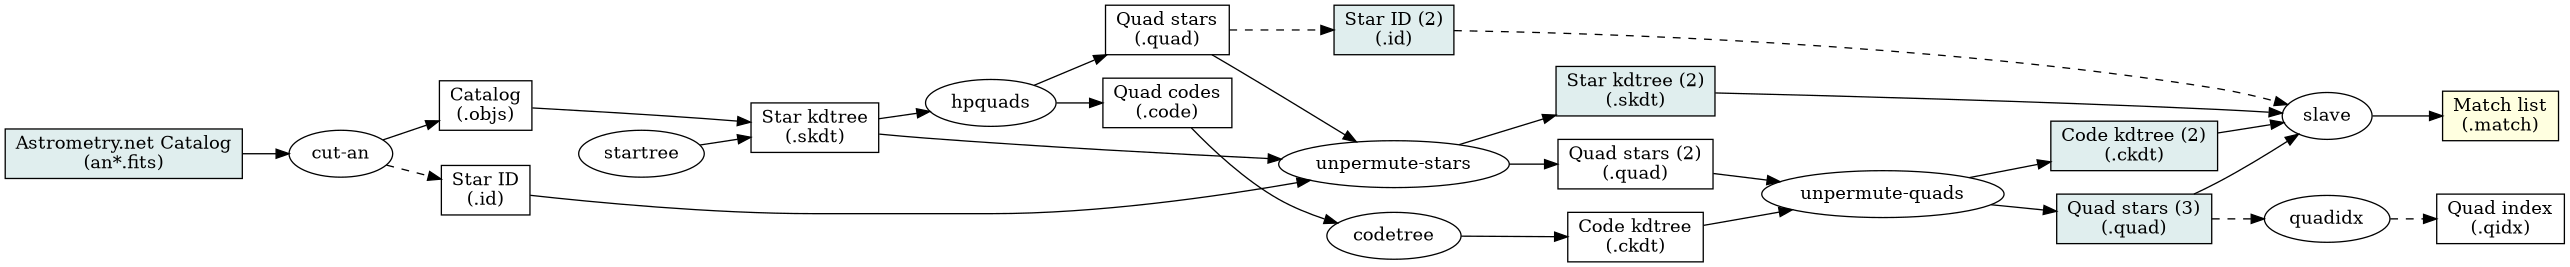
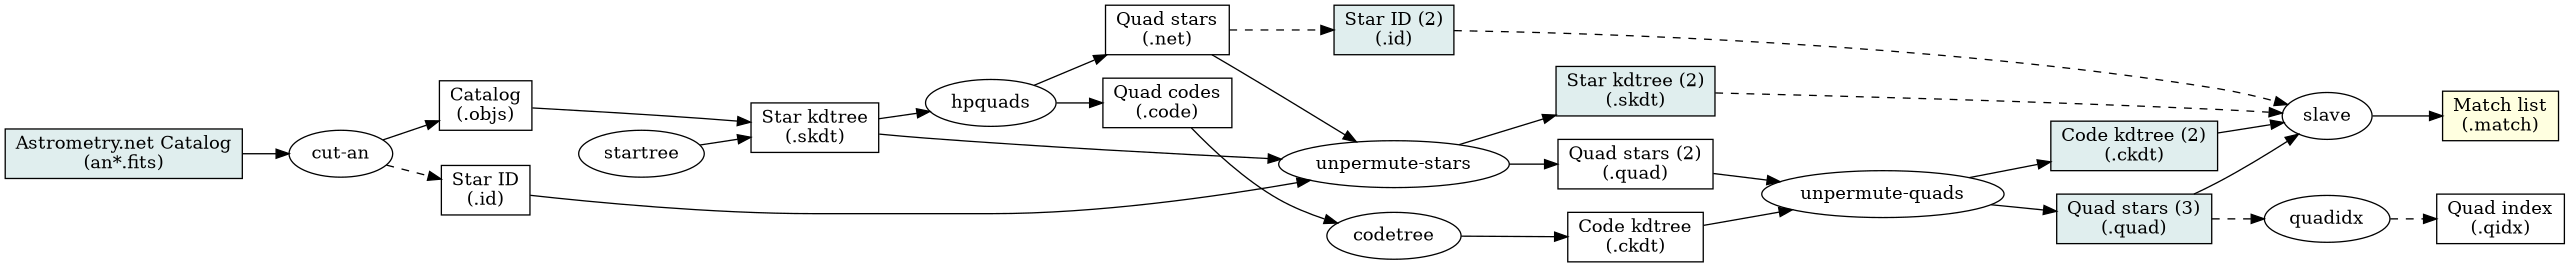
(1167, 30) -> (1167, 30)
(1992, 101) -> (1992, 101)
